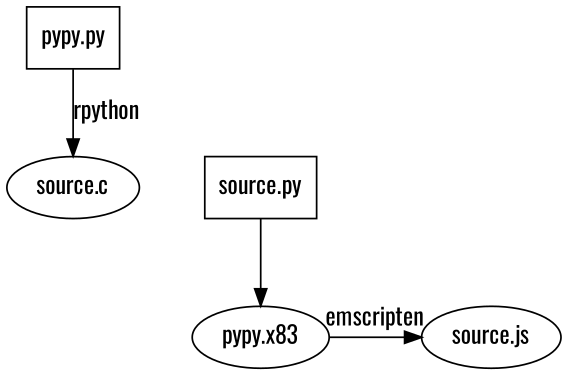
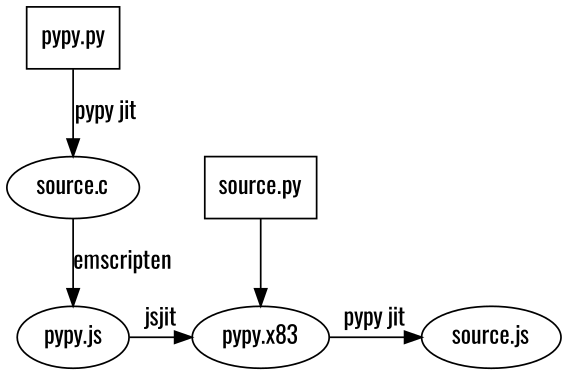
(107, 113) -> (107, 113)
(375, 319) -> (375, 319)
none -> (73, 337)
